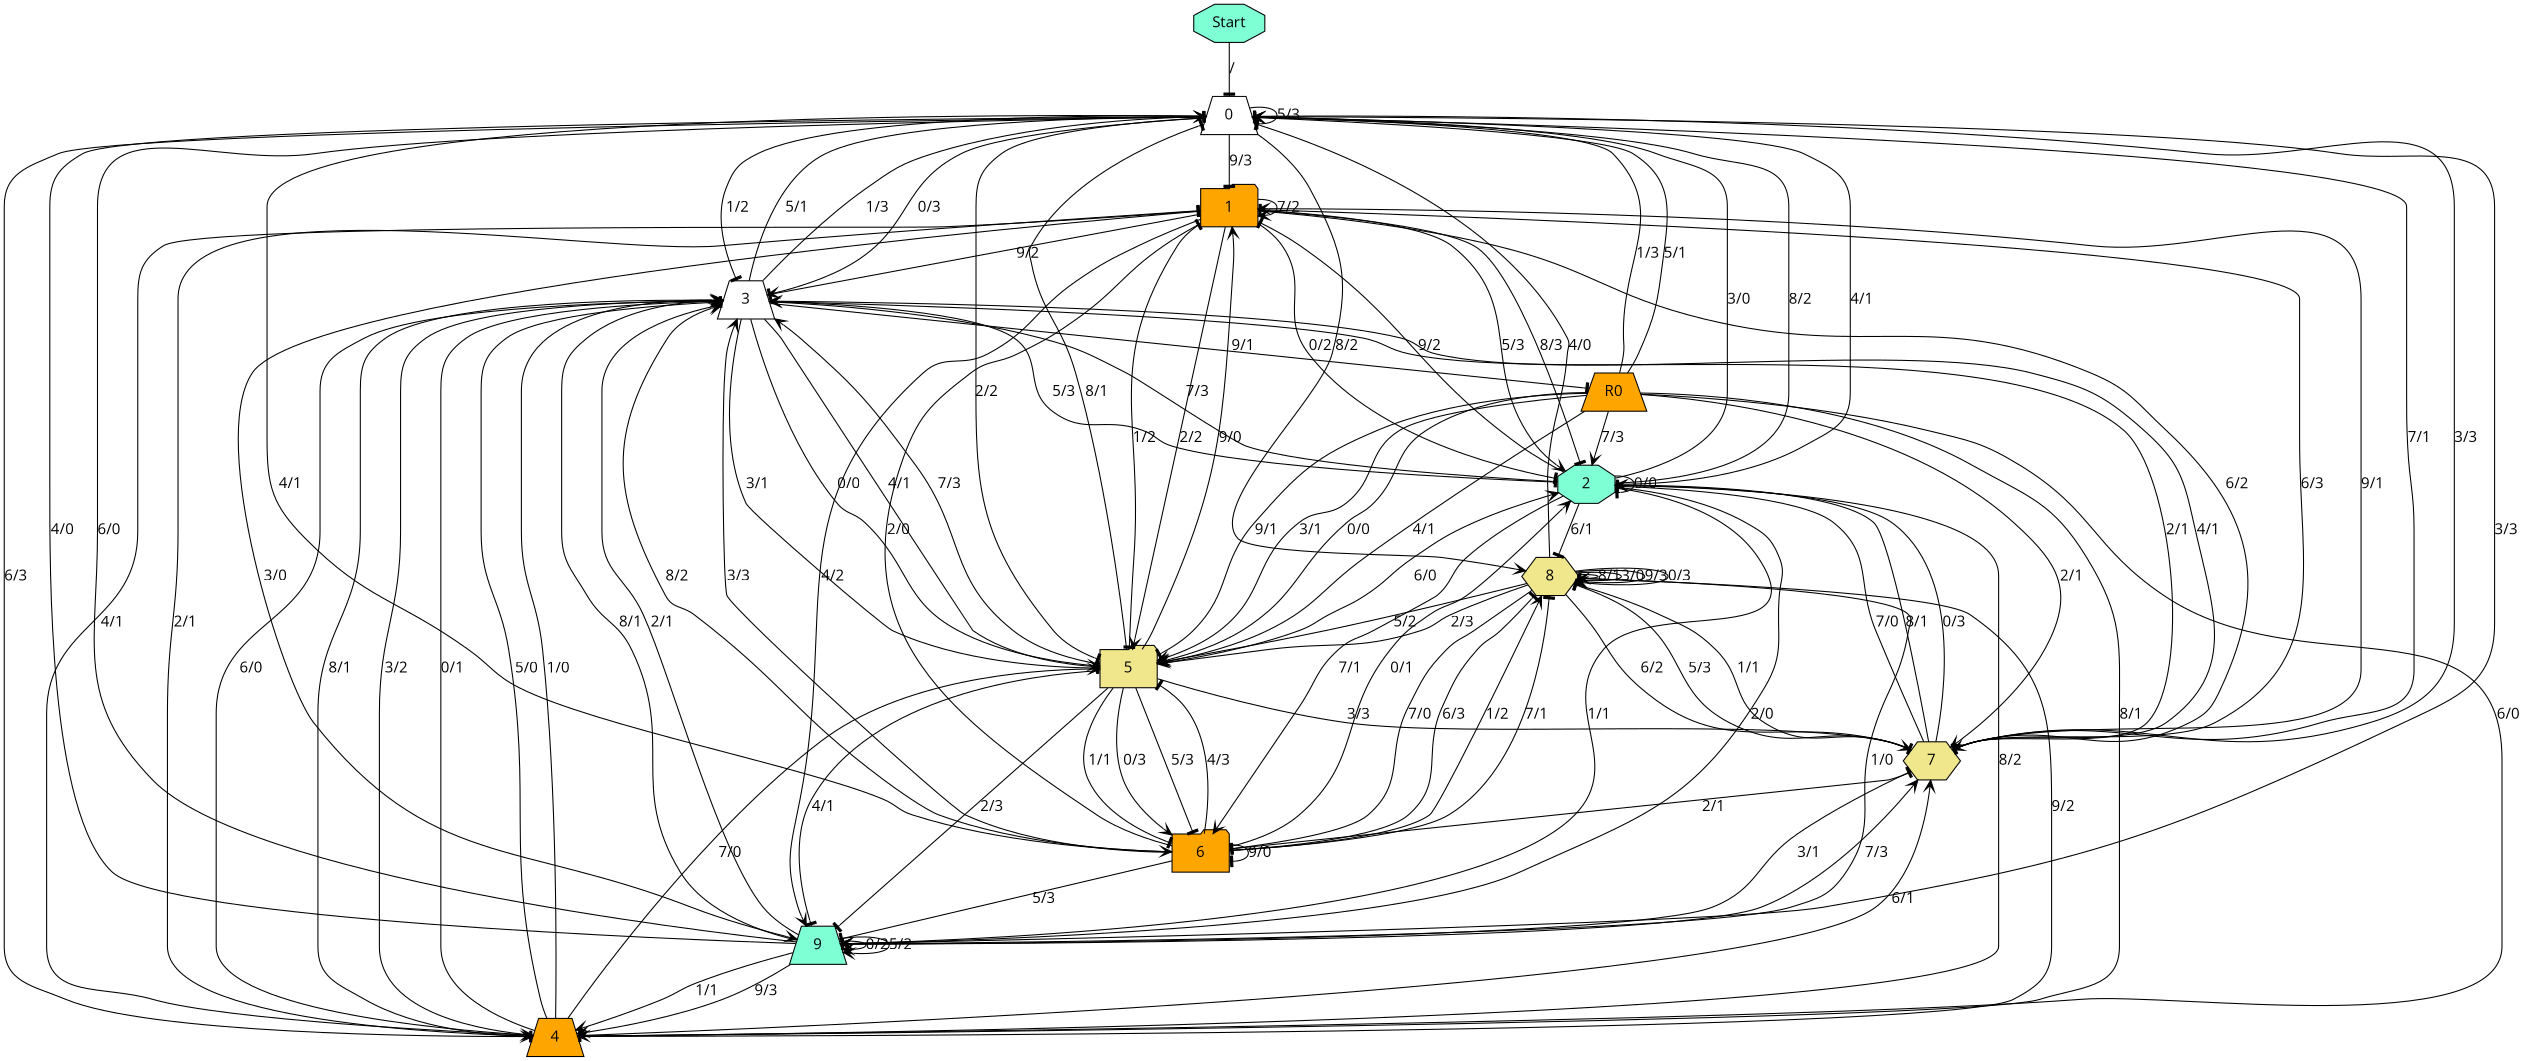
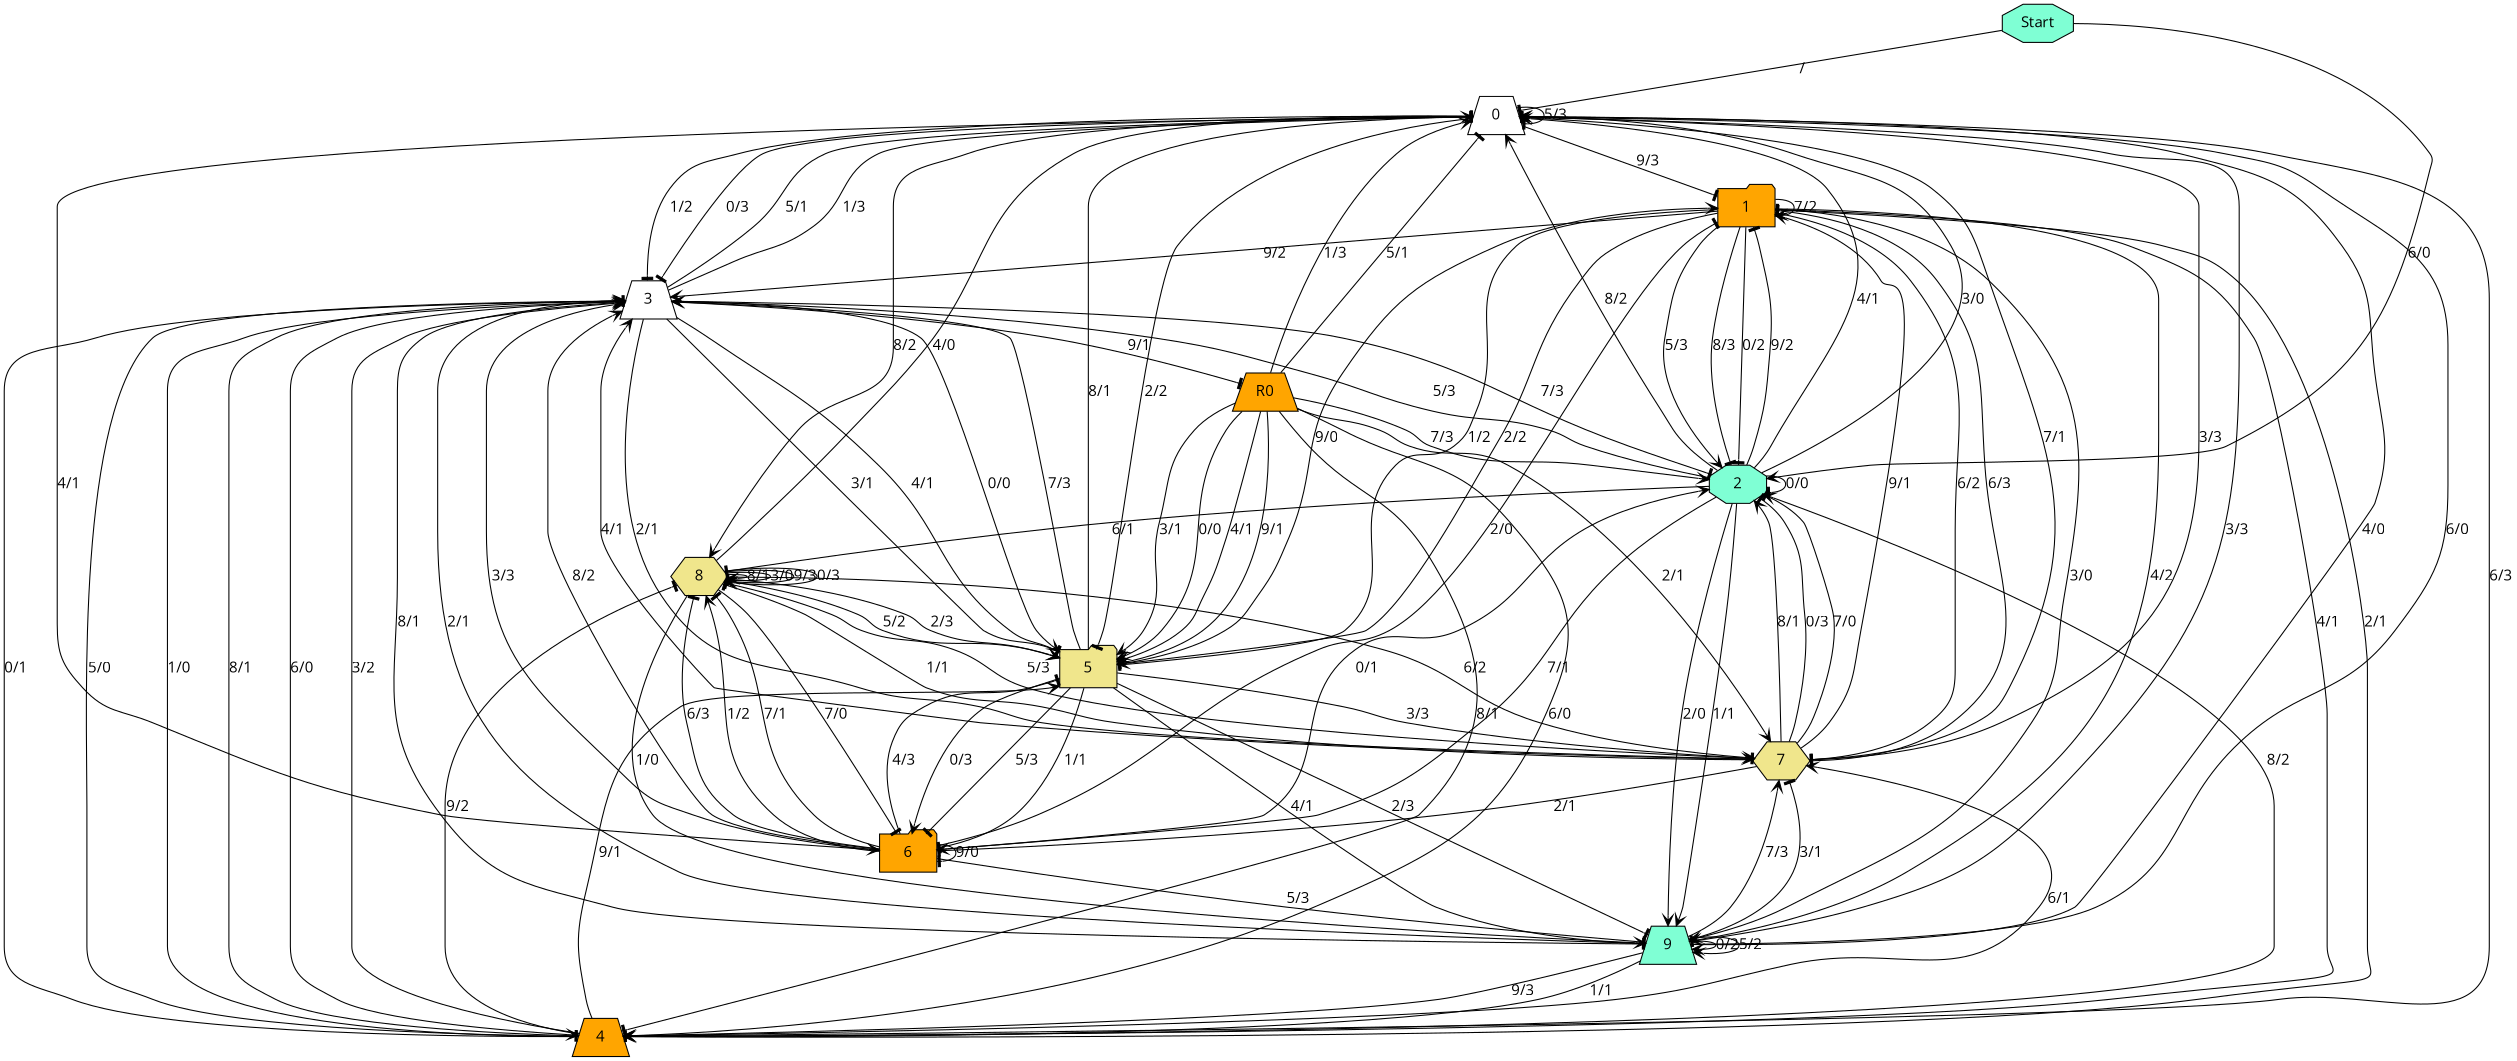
(4, 235) -> (2422, 1004)
(1361, 598) -> (2354, 353)
(730, 853) -> (610, 853)
